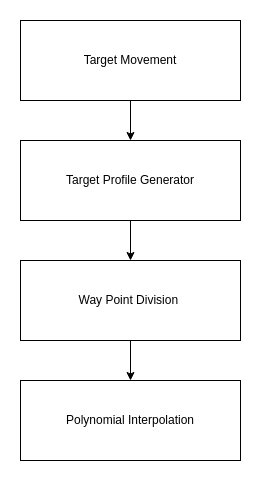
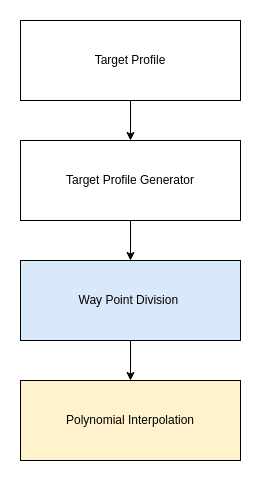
(131, 61) -> (131, 61)
(131, 301) -> (131, 301)
(131, 421) -> (131, 421)
